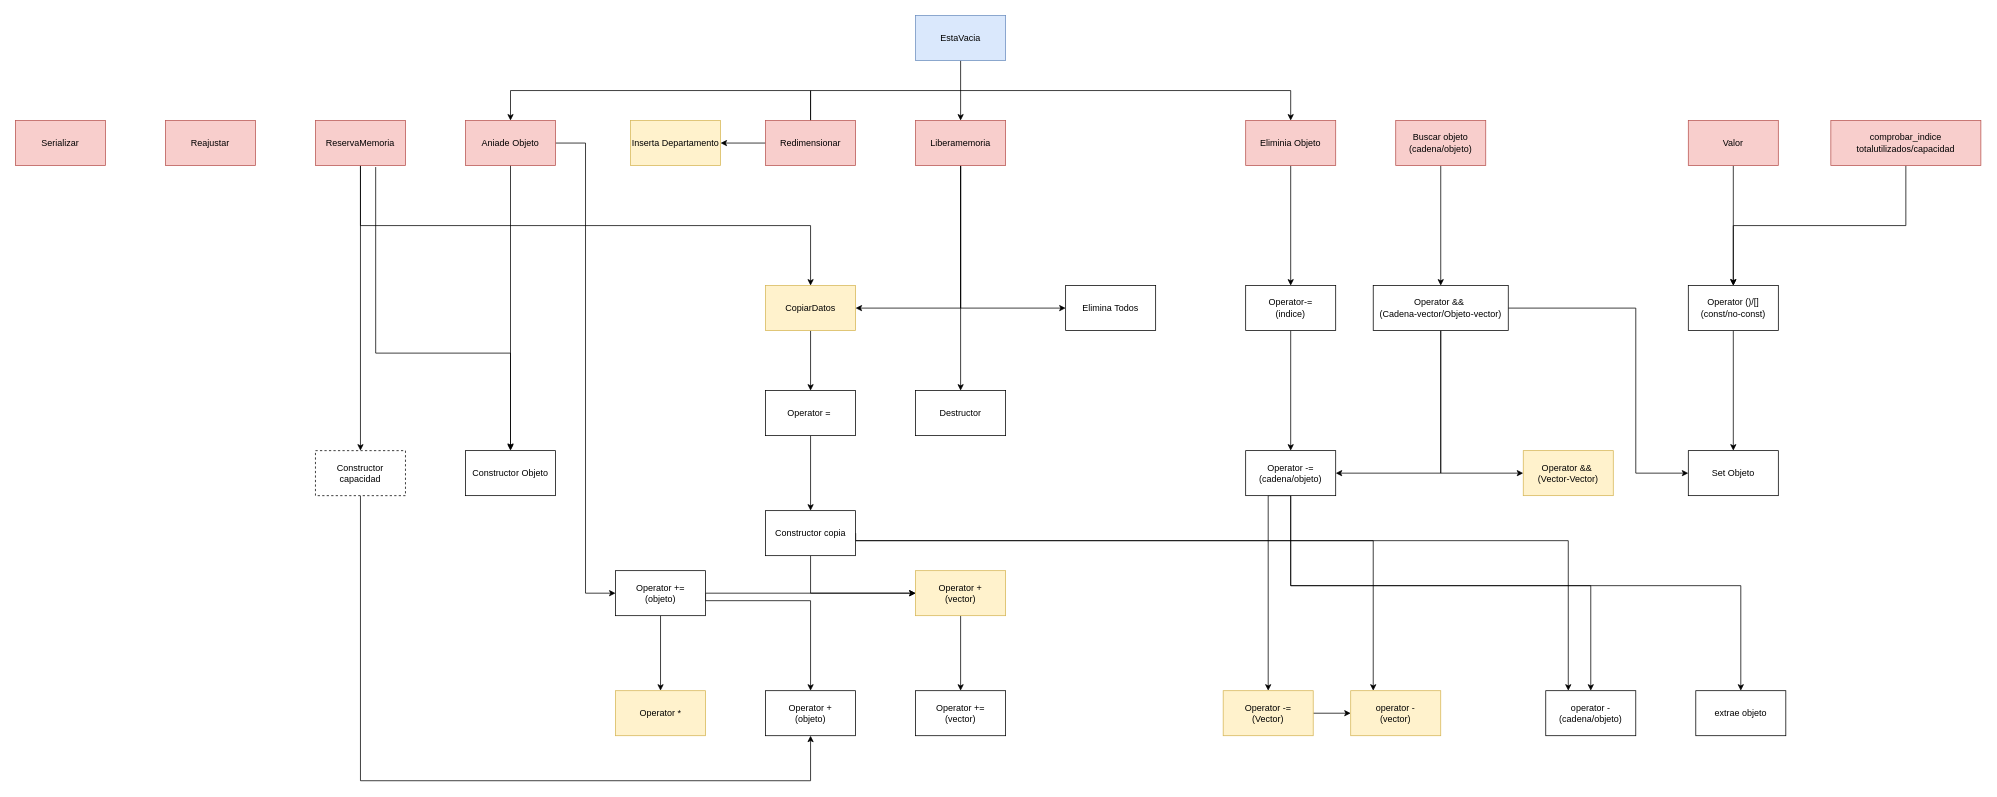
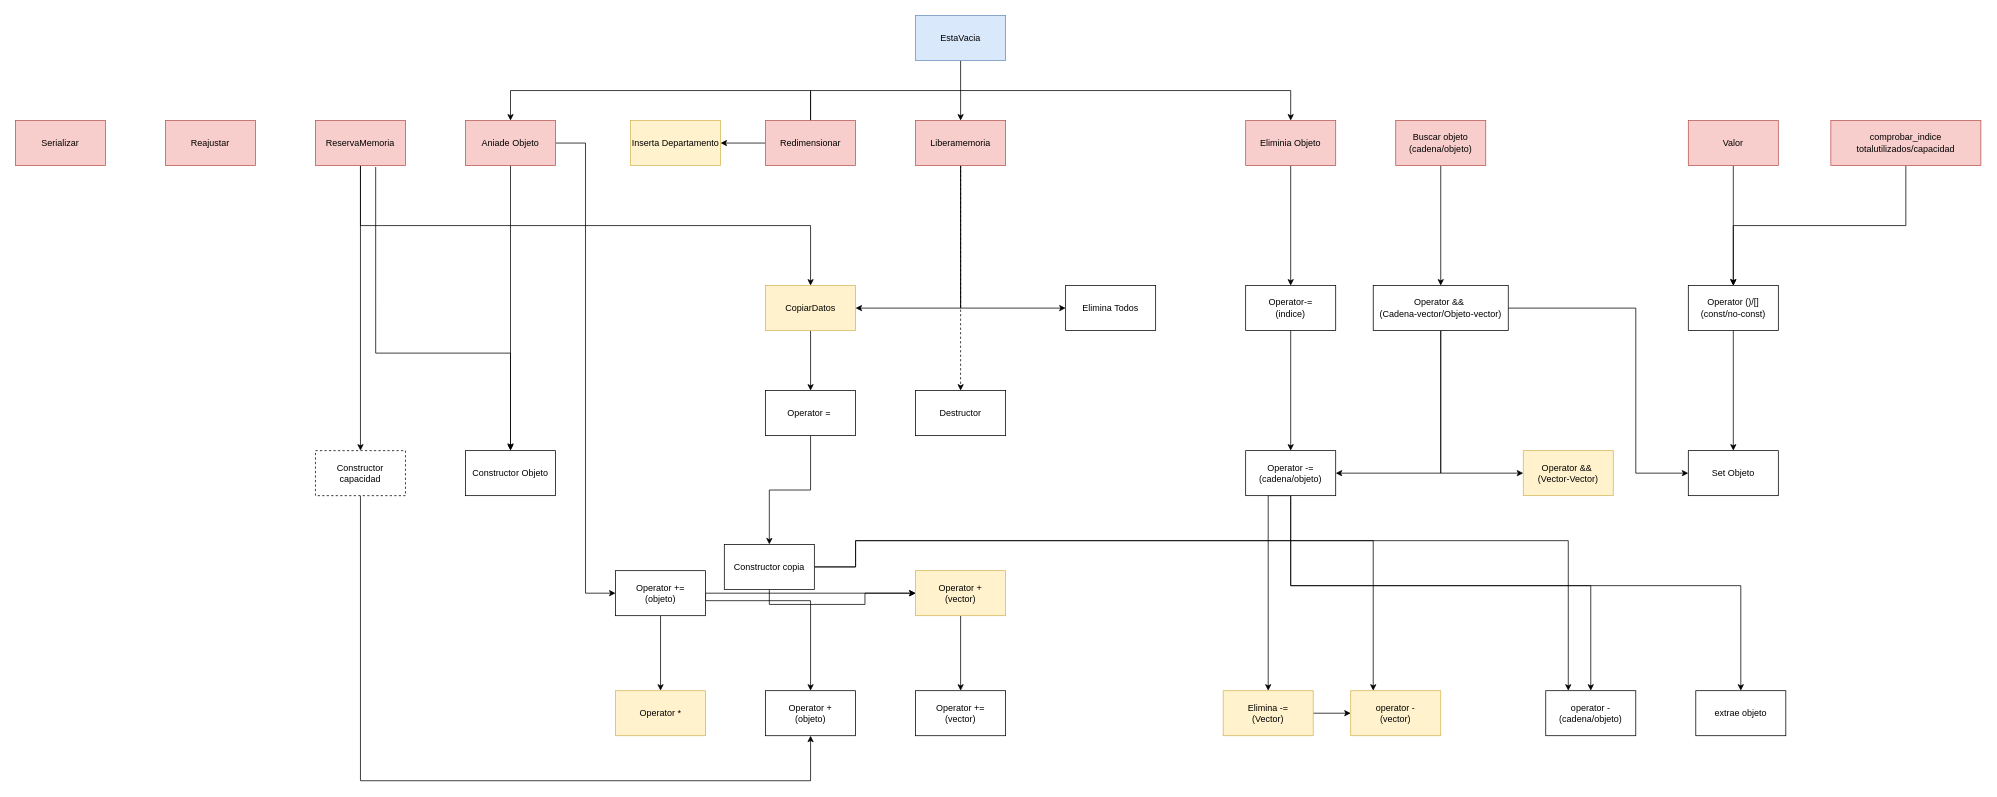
(960, 347) -> (960, 347)
(810, 533) -> (769, 567)
(1268, 713) -> (1268, 713)
